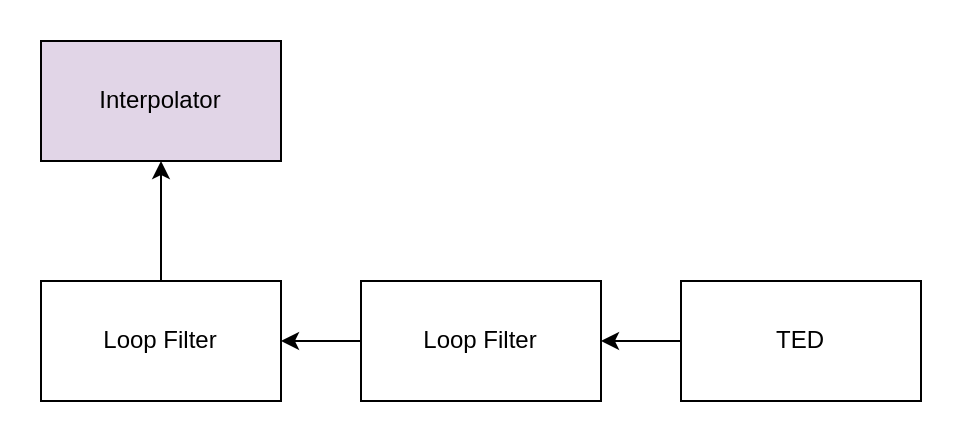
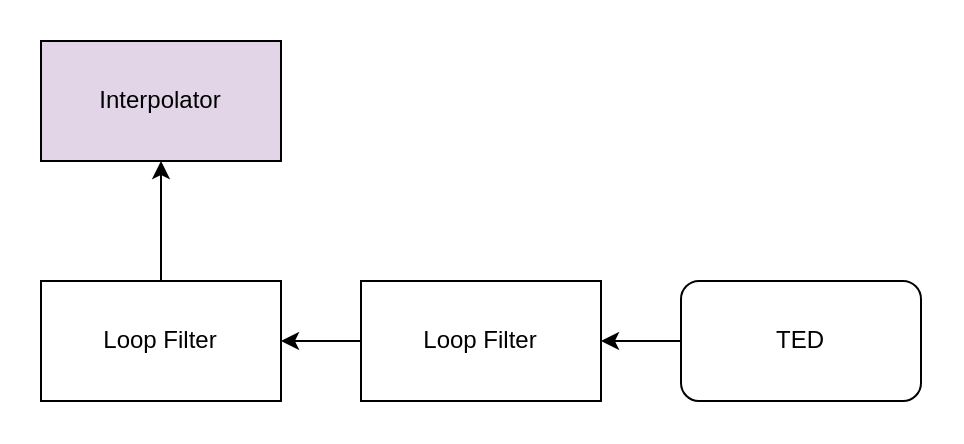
(801, 341) -> (801, 341)
